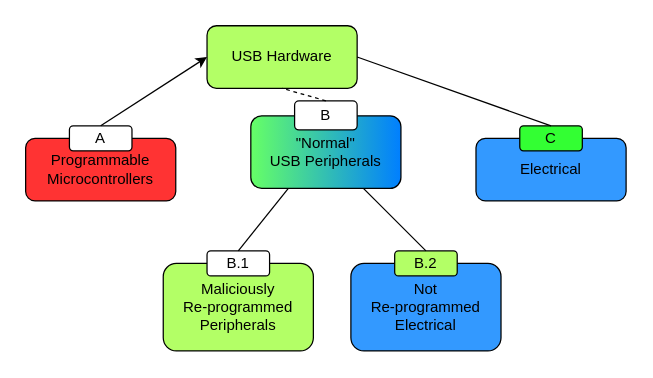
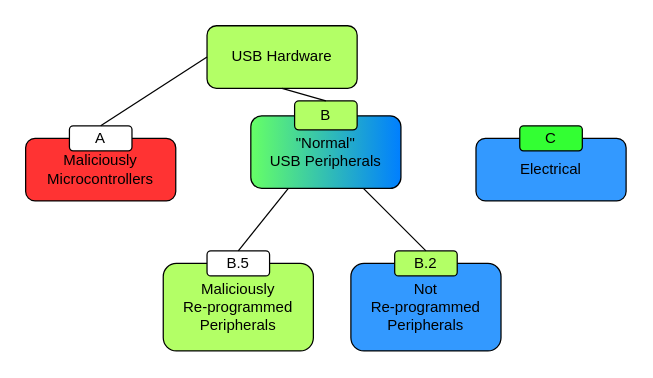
(199, 62) -> (202, 60)
(453, 91) -> none
(304, 95) -> (304, 95)
(326, 115) -> (326, 115)
(101, 169) -> (101, 169)
(238, 263) -> (238, 263)
(426, 307) -> (426, 307)
